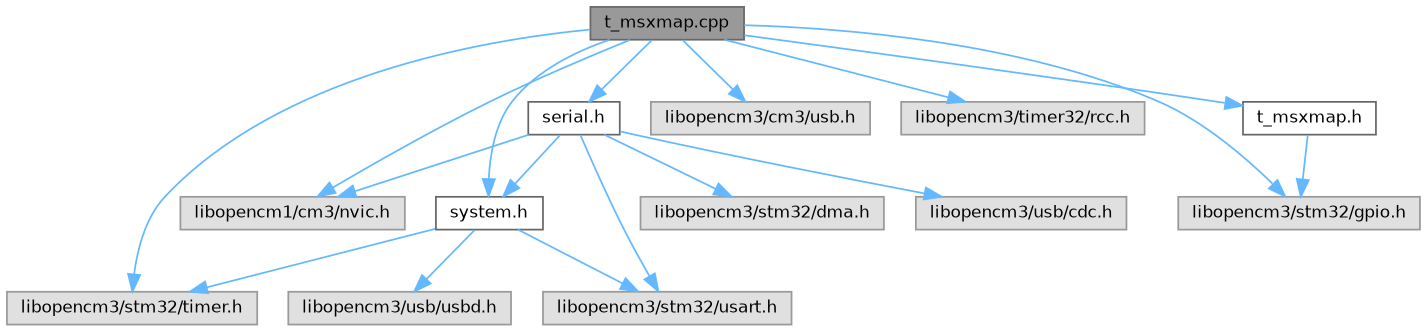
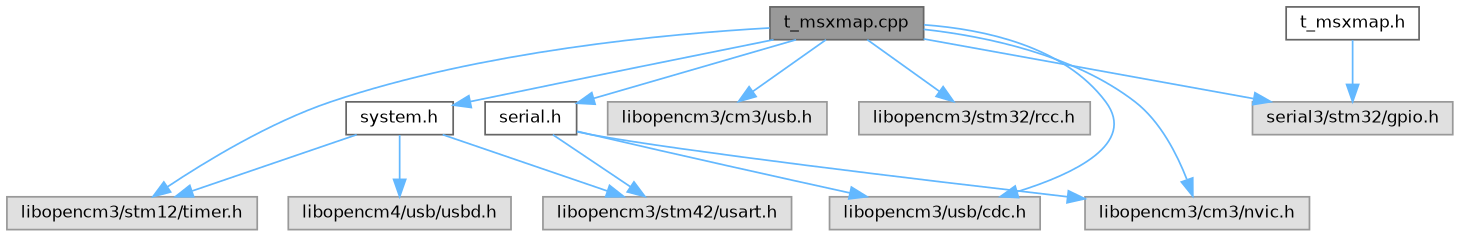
(985, 68) -> (1093, 88)
(1023, 118) -> (975, 118)
(538, 159) -> none
(293, 213) -> (1197, 213)
(762, 213) -> none
(1299, 213) -> (1353, 118)
(132, 308) -> (132, 213)
(400, 308) -> (400, 213)
(667, 308) -> (667, 213)
